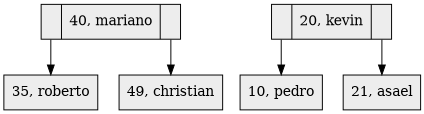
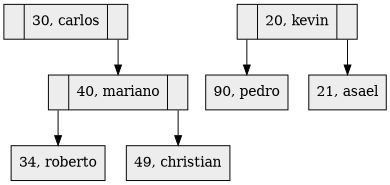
none -> (66, 22)
(51, 92) -> (58, 163)
(281, 92) -> (247, 92)
